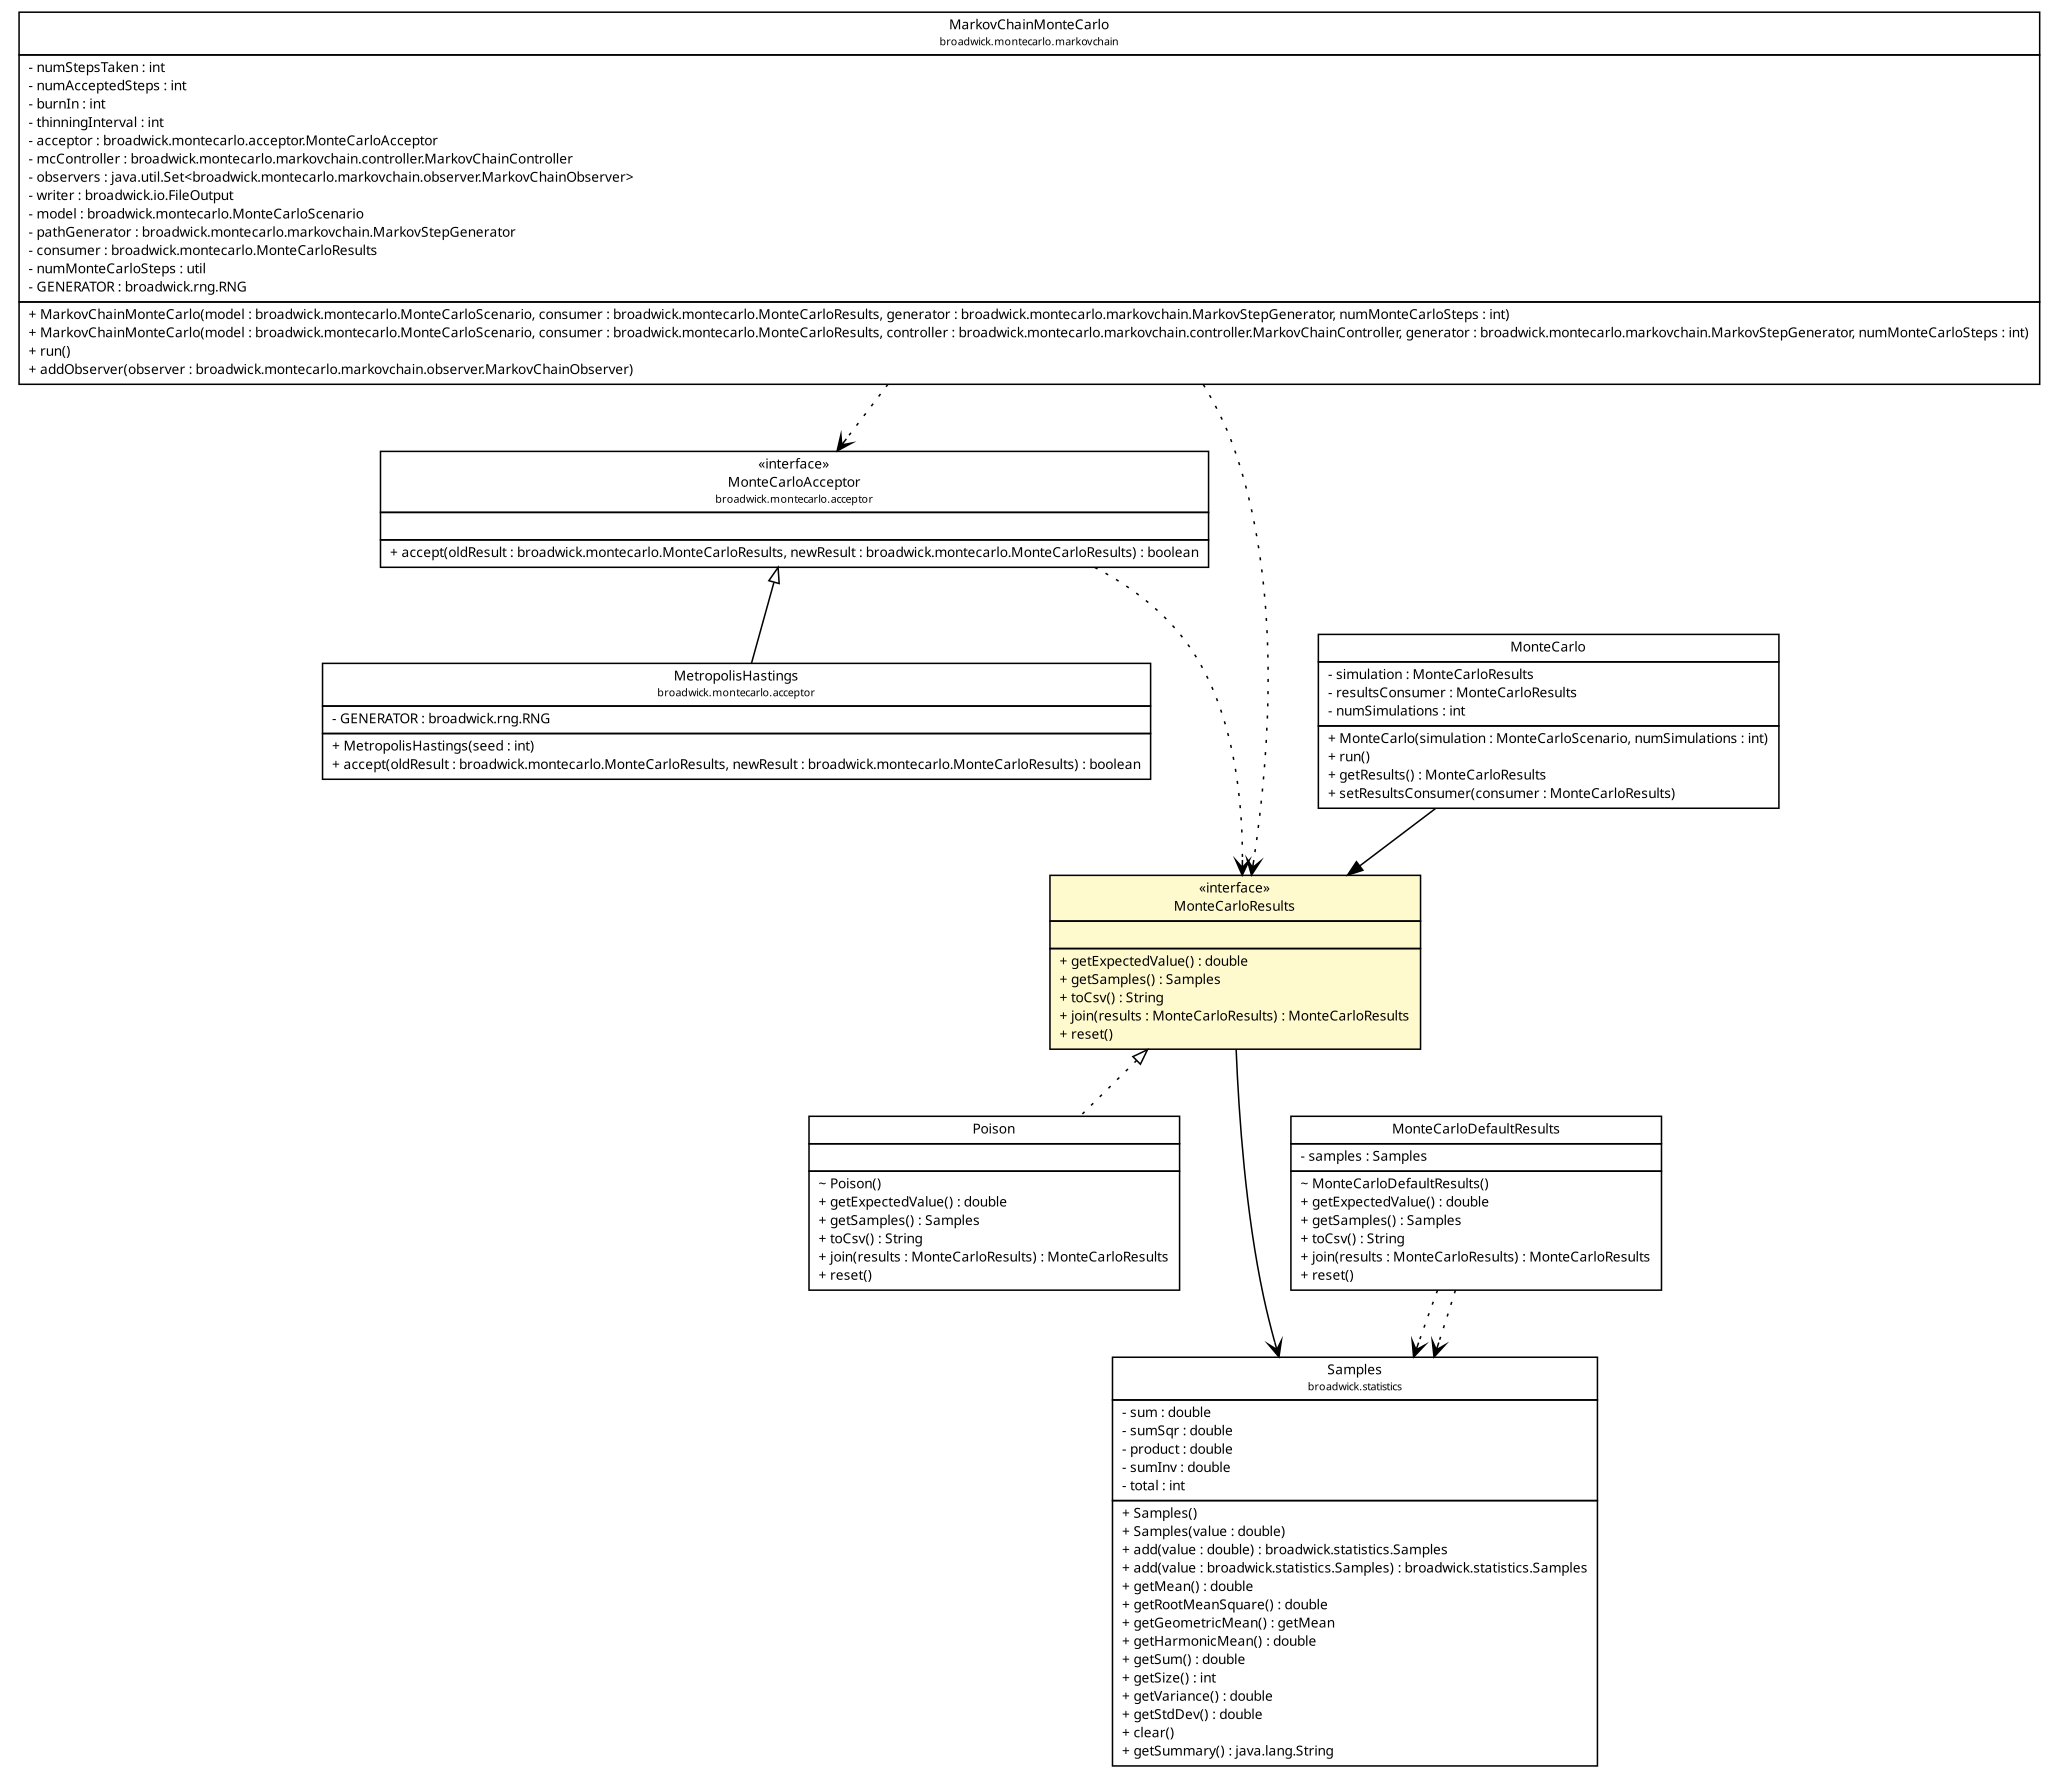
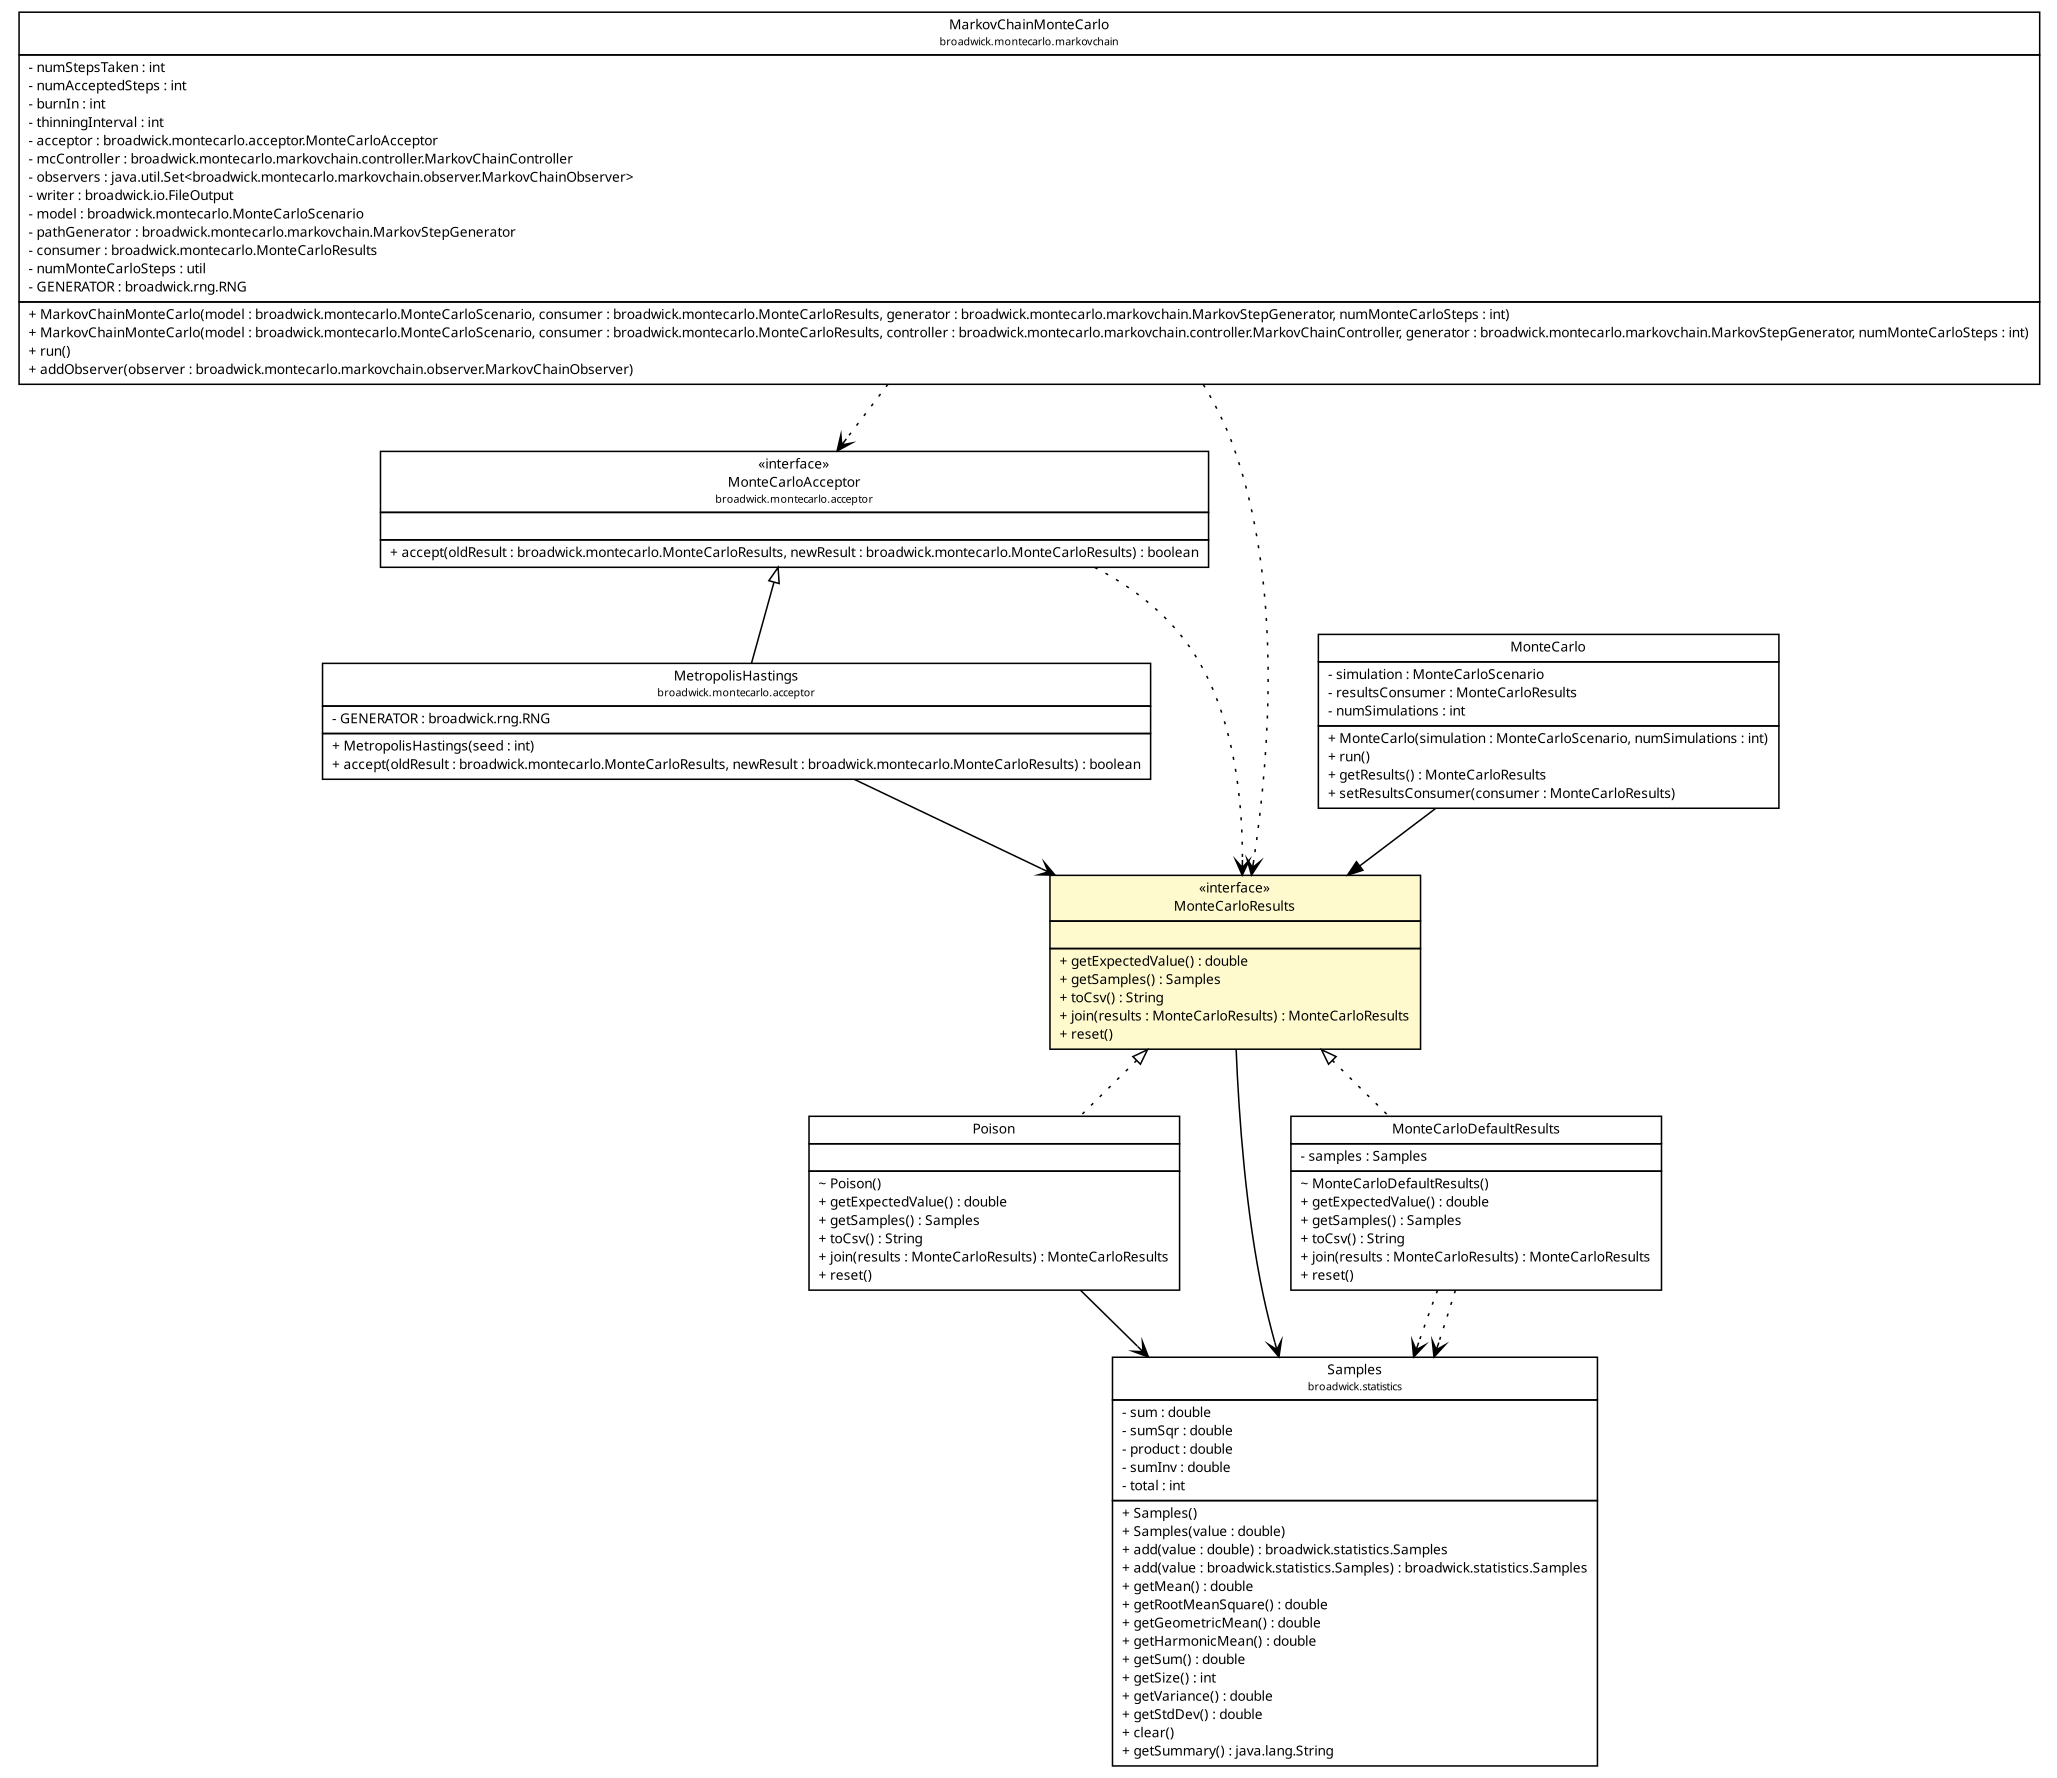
(1431, 675) -> (1437, 675)
none -> (948, 824)
none -> (1360, 1088)
none -> (1109, 1318)
(1229, 1623) -> (1222, 1623)
